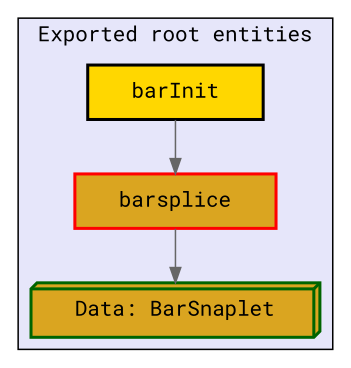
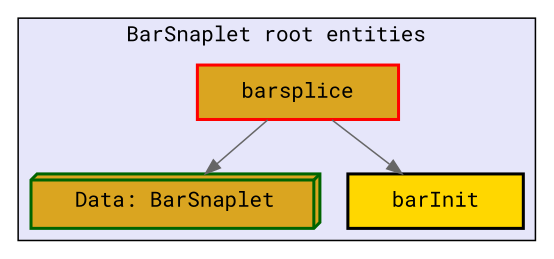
(175, 36) -> (277, 36)
(175, 139) -> (361, 142)
